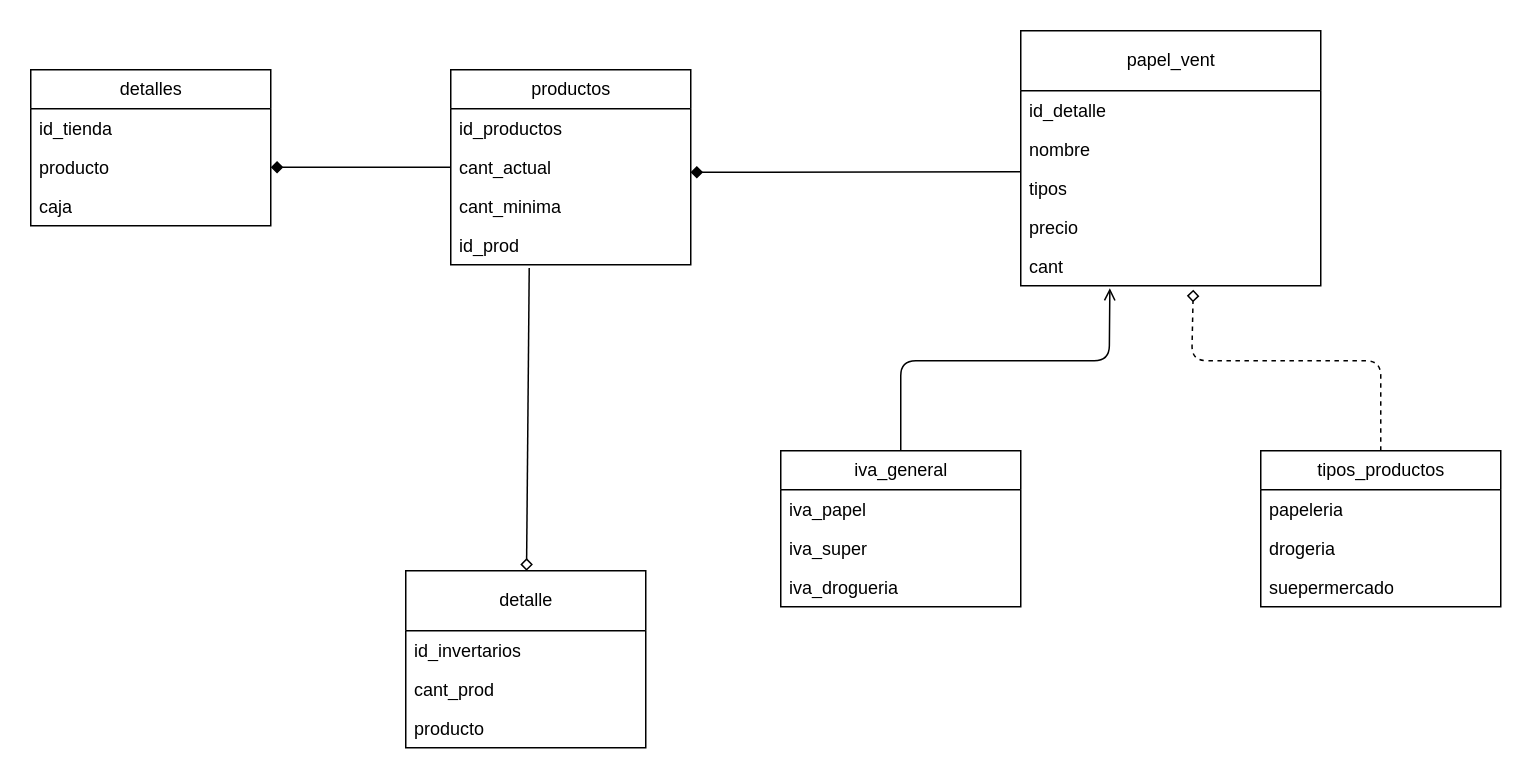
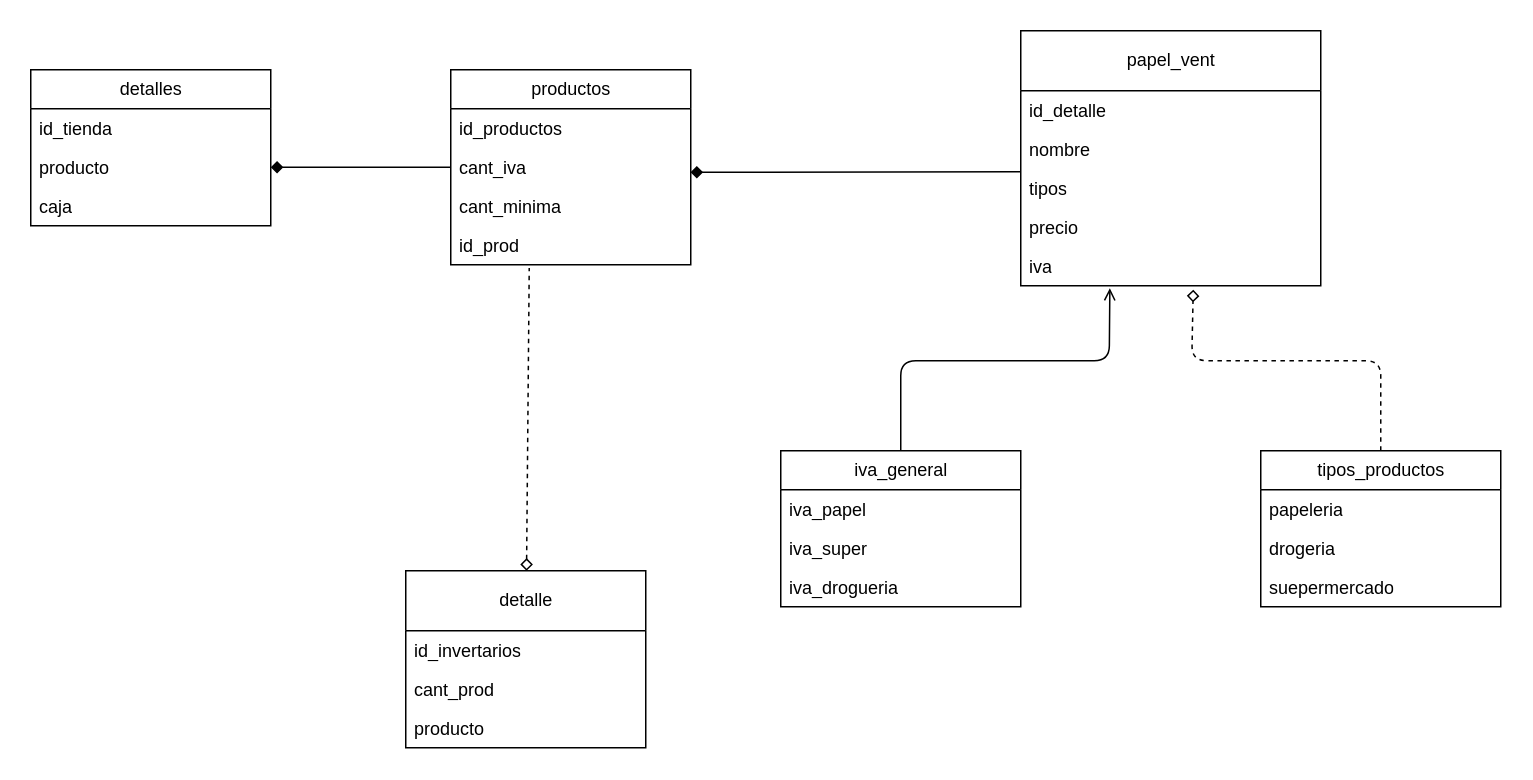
(513, 169) -> (498, 169)
(1050, 268) -> (1043, 268)
(528, 413) -> (528, 413)
